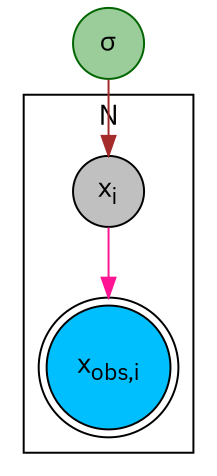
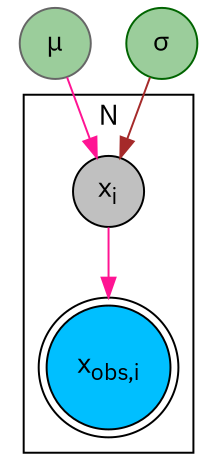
none -> (55, 43)
